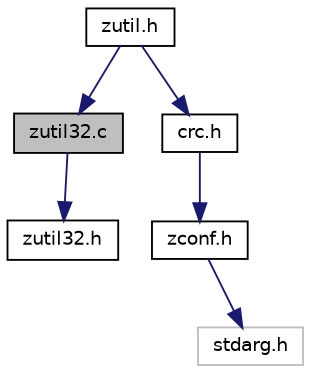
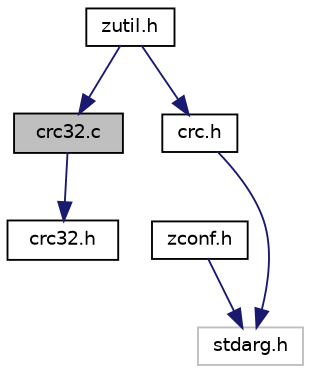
(68, 133) -> (68, 133)
(200, 177) -> (264, 223)
(63, 240) -> (63, 240)
